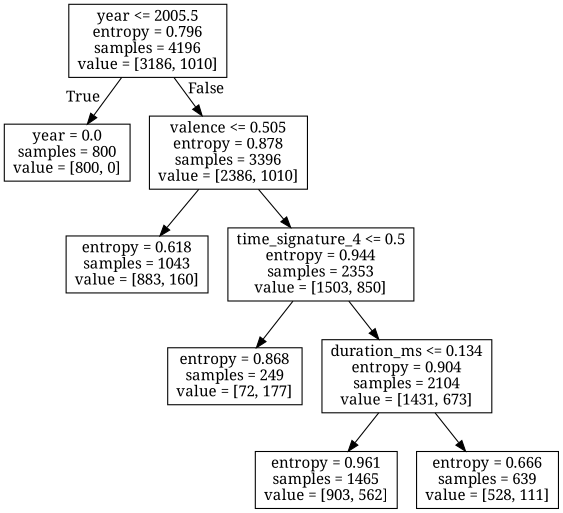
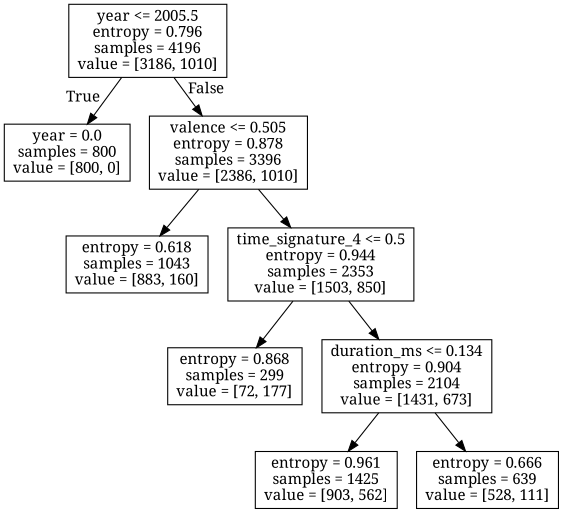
(235, 376) -> (235, 376)
(326, 480) -> (326, 480)
